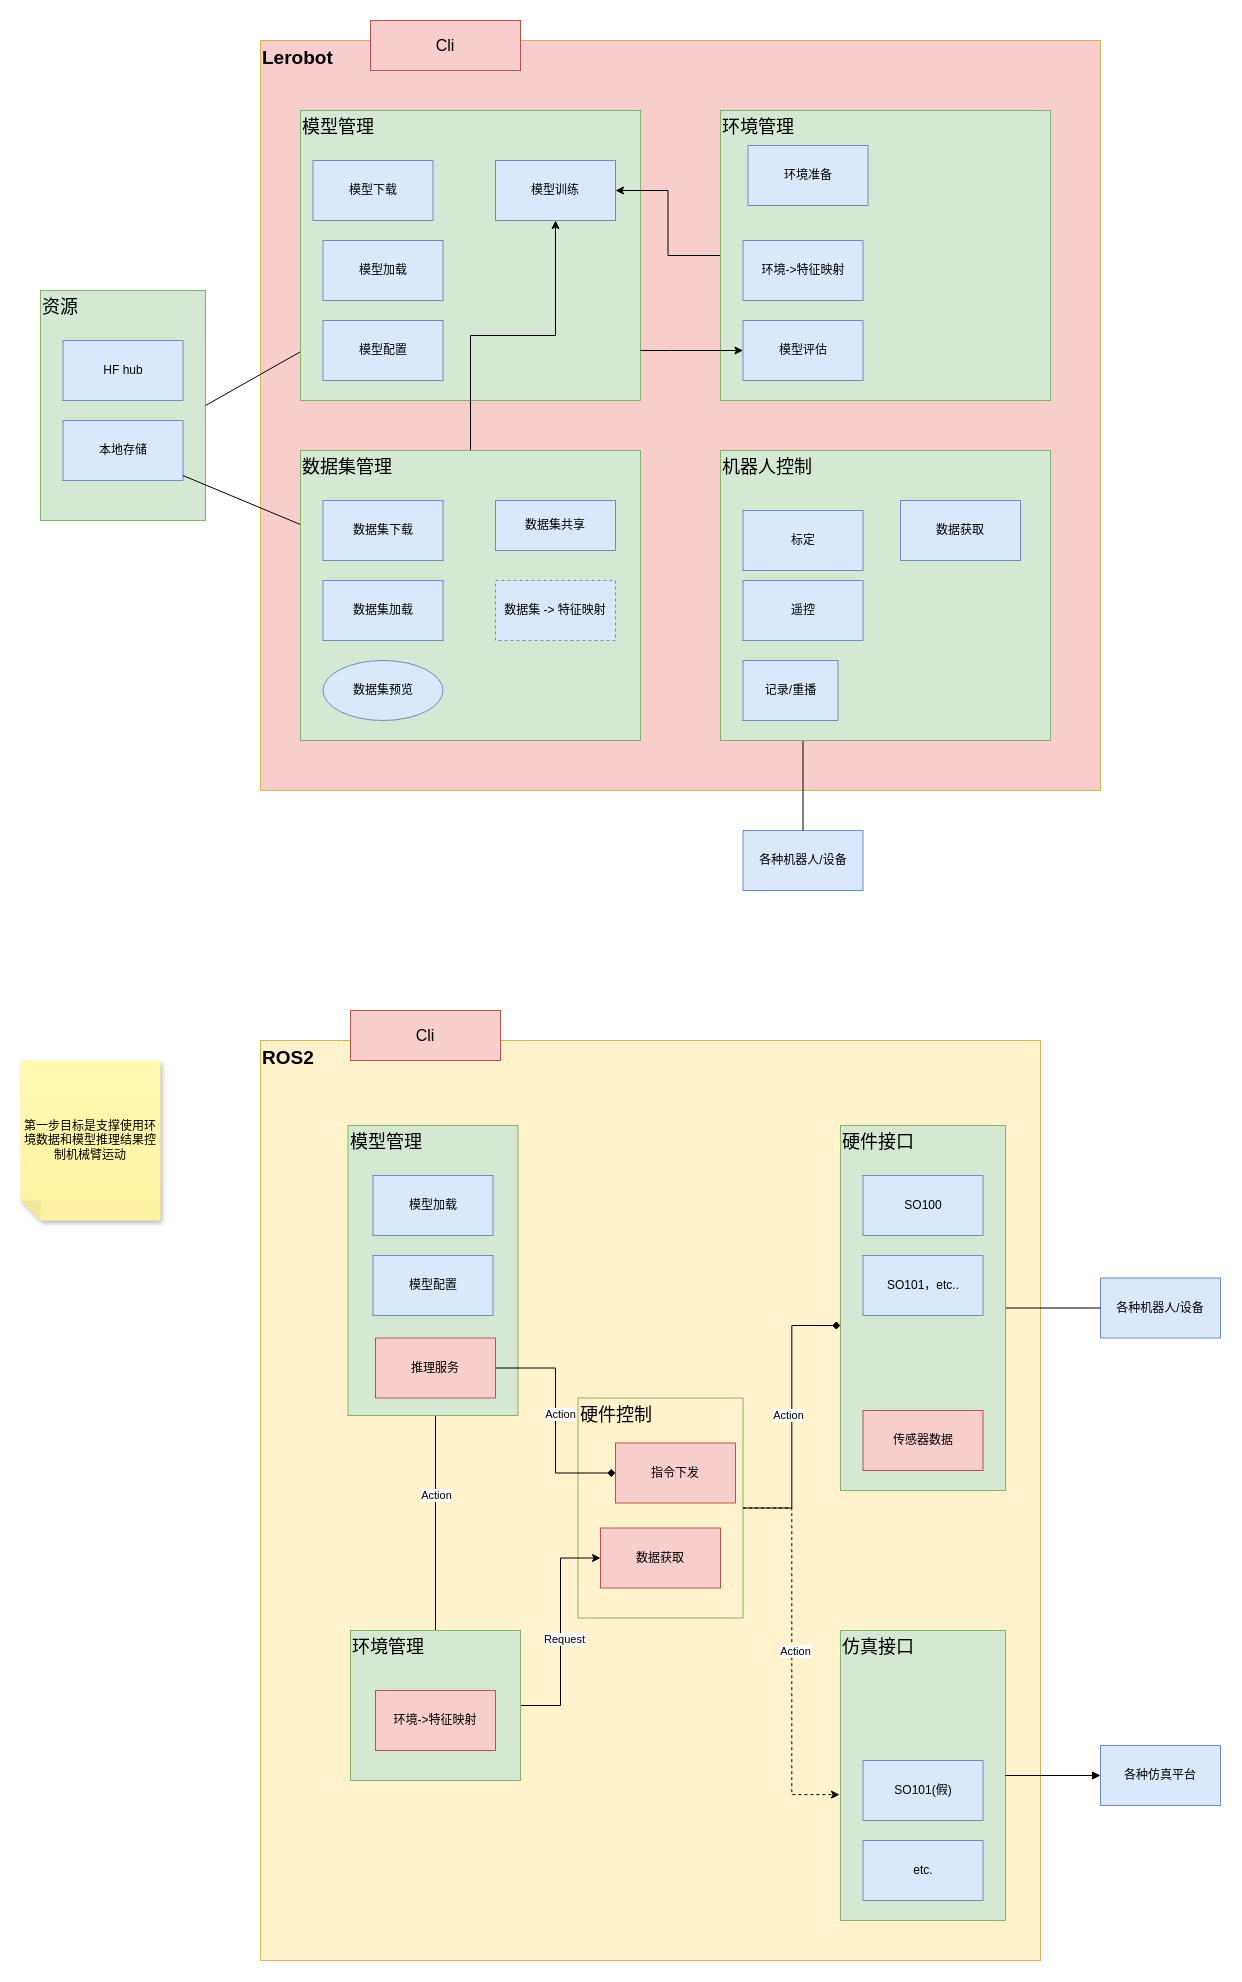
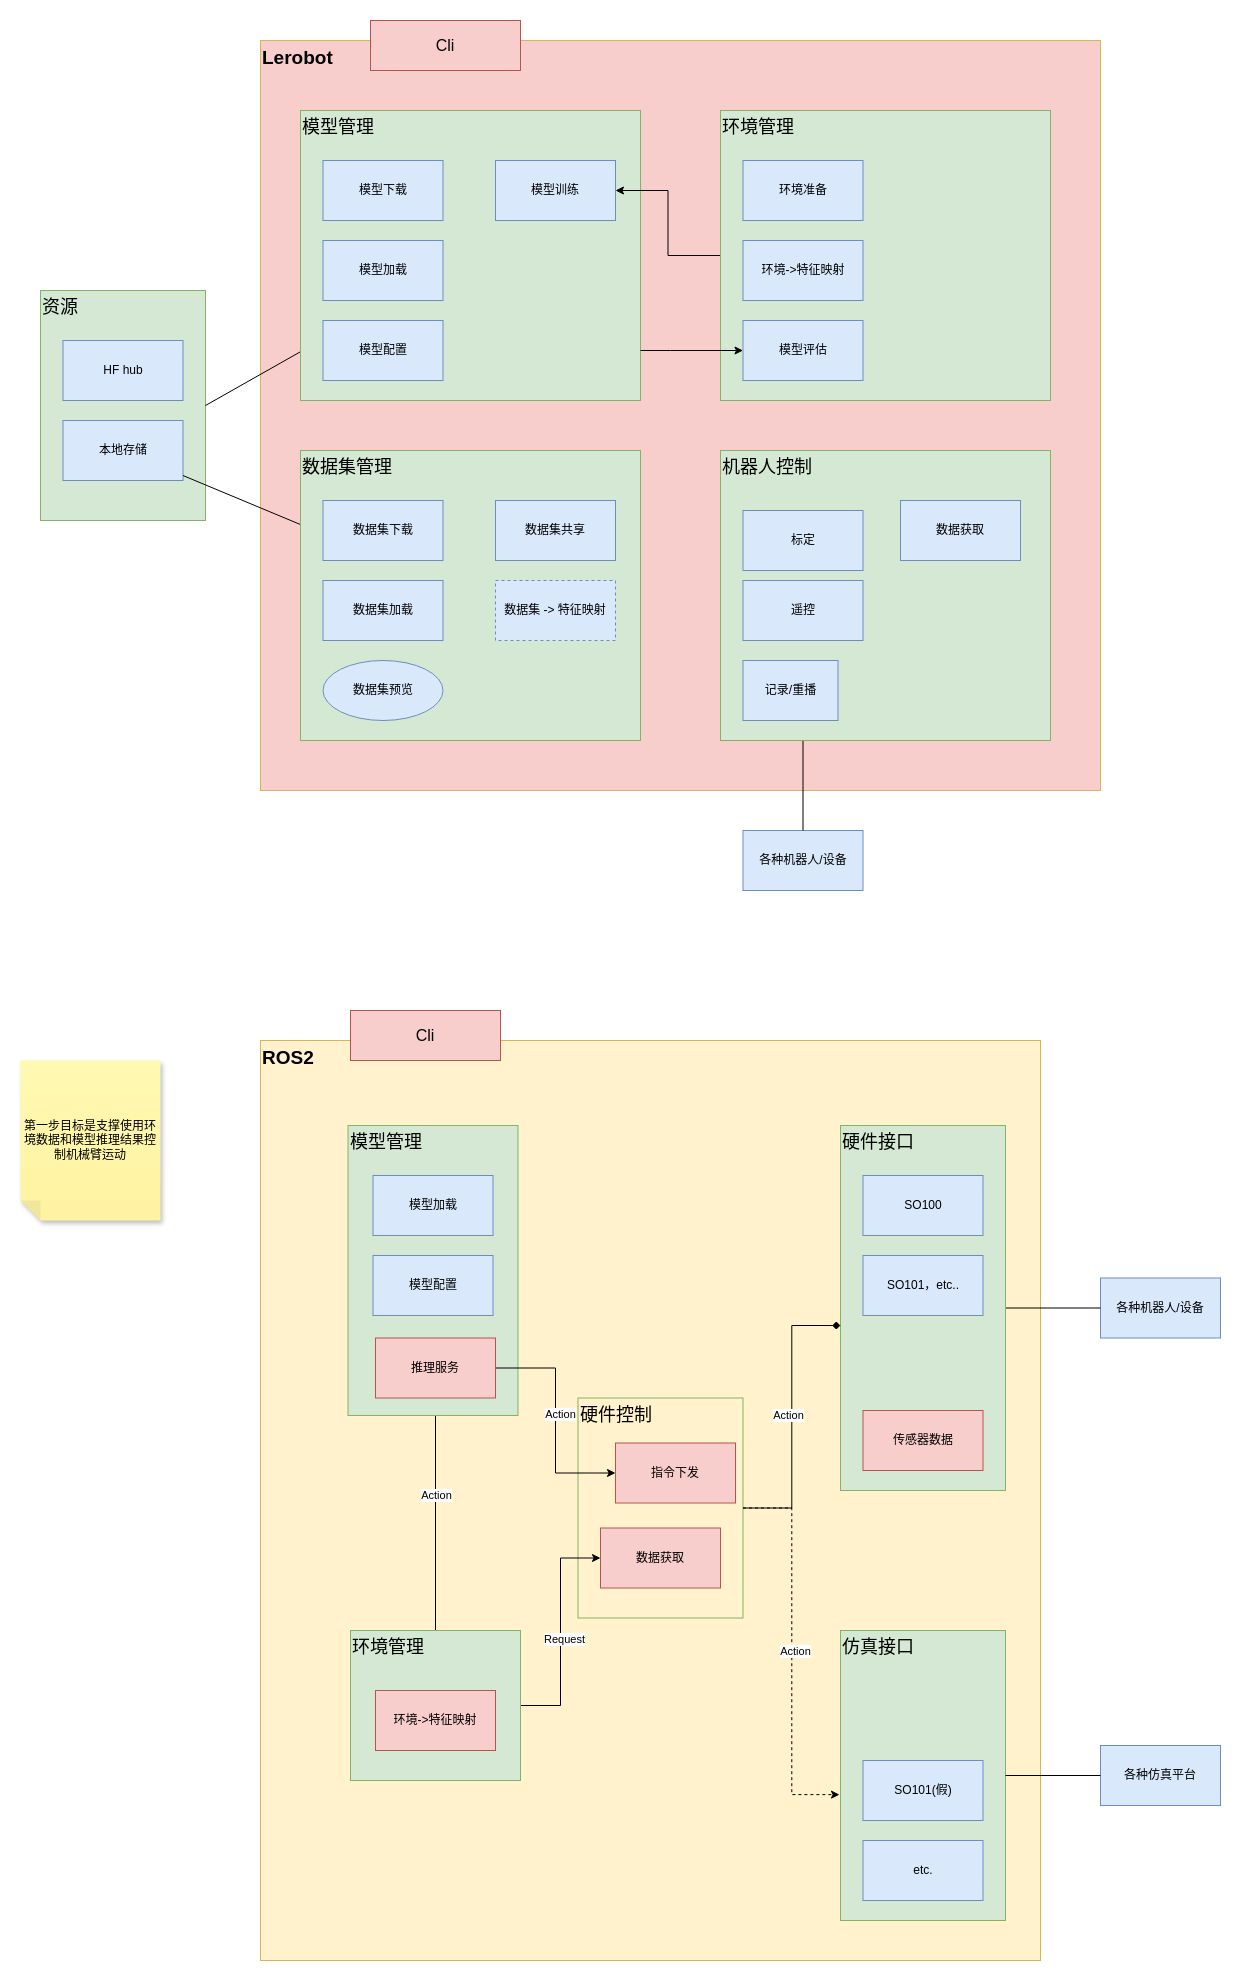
(808, 176) -> (803, 191)
(373, 191) -> (383, 191)
(510, 336) -> none
(556, 526) -> (556, 531)
(606, 1473) -> (607, 1473)
(1091, 1776) -> (1094, 1776)
